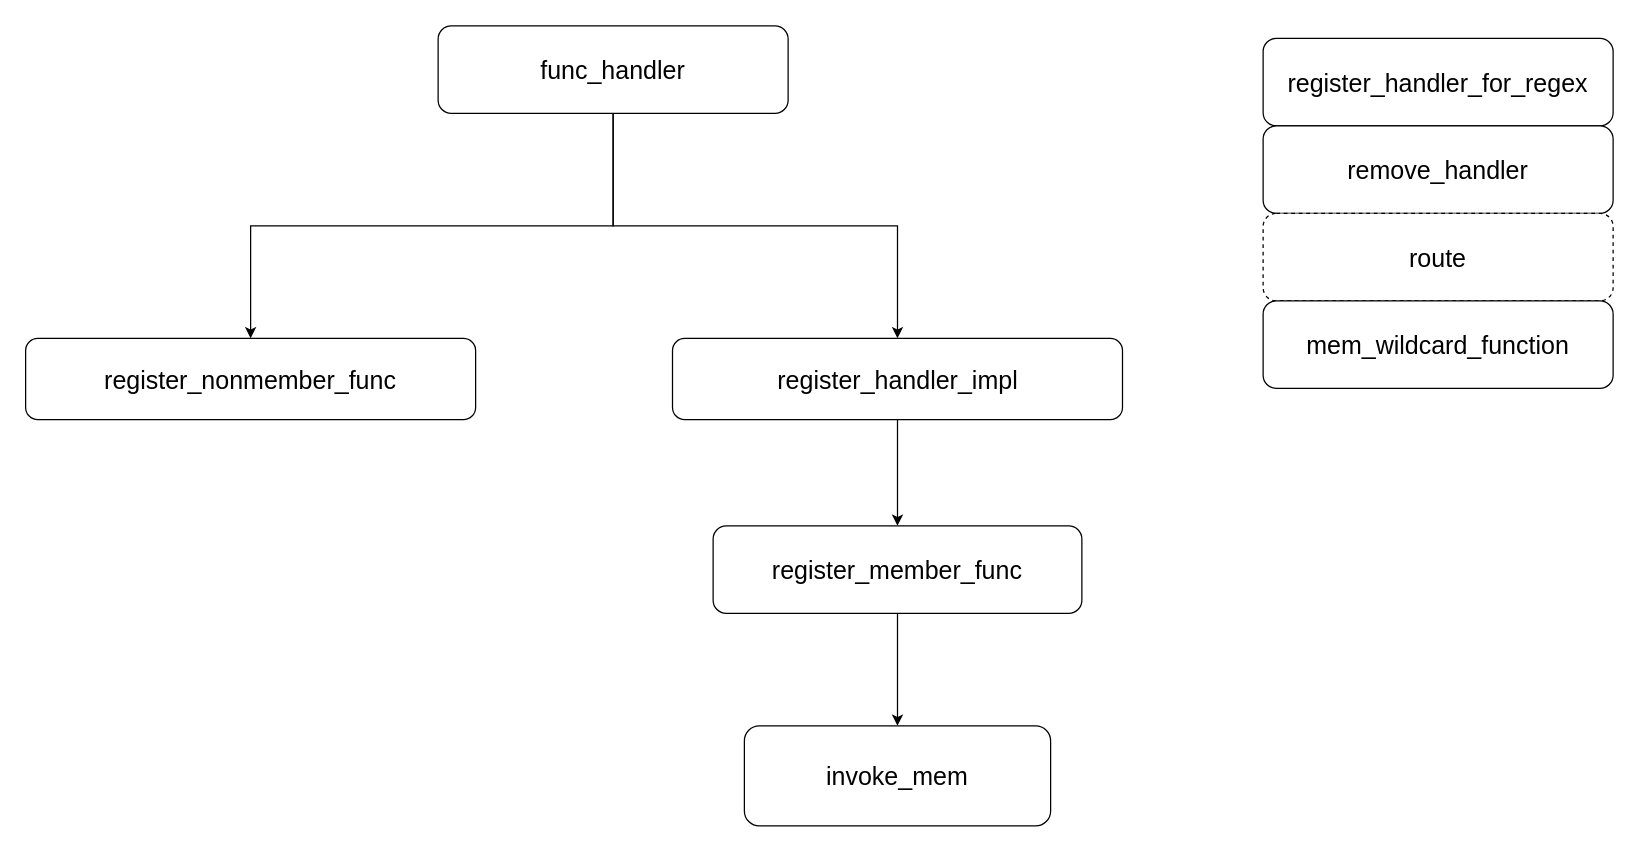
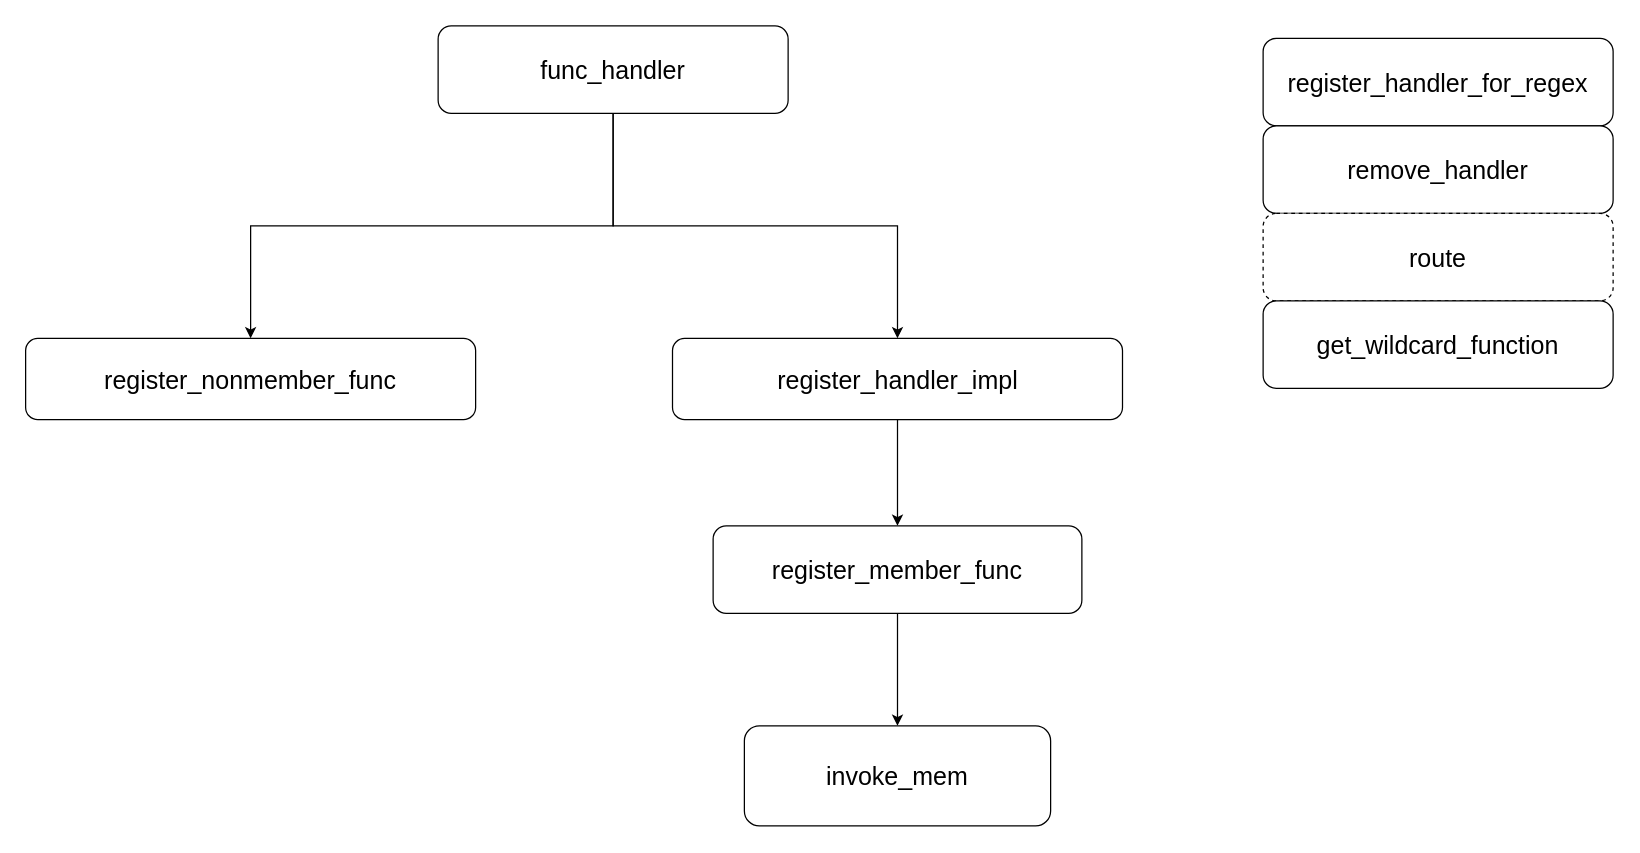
(1438, 344) -> (1438, 344)
